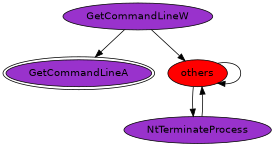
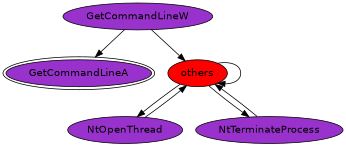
none -> (125, 130)
